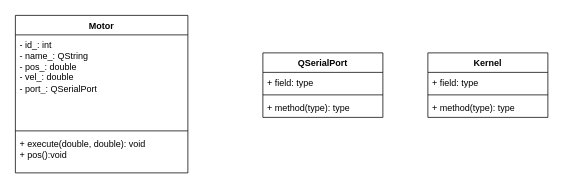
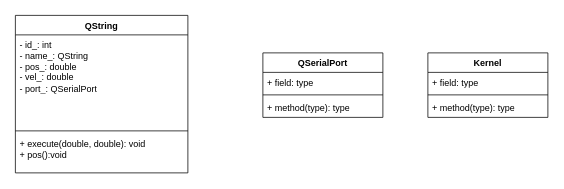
(102, 26) -> (102, 26)
